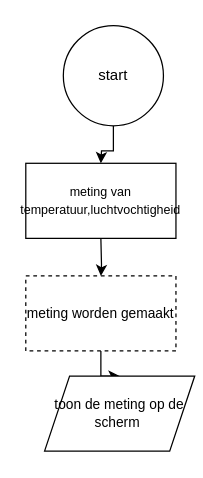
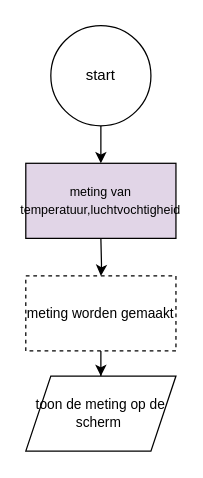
(113, 76) -> (101, 76)
(101, 201) -> (101, 201)
(119, 413) -> (101, 413)
